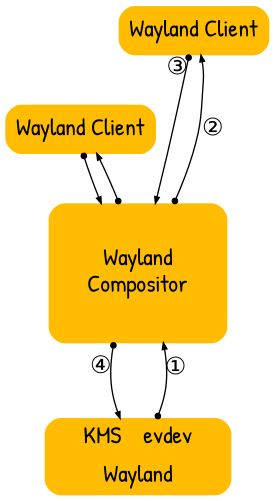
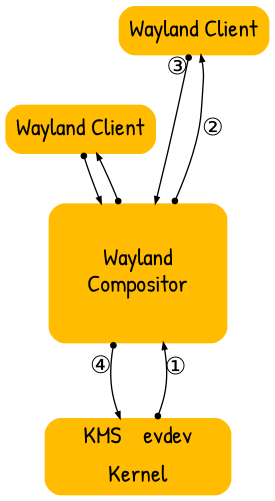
(138, 475) -> (138, 475)
